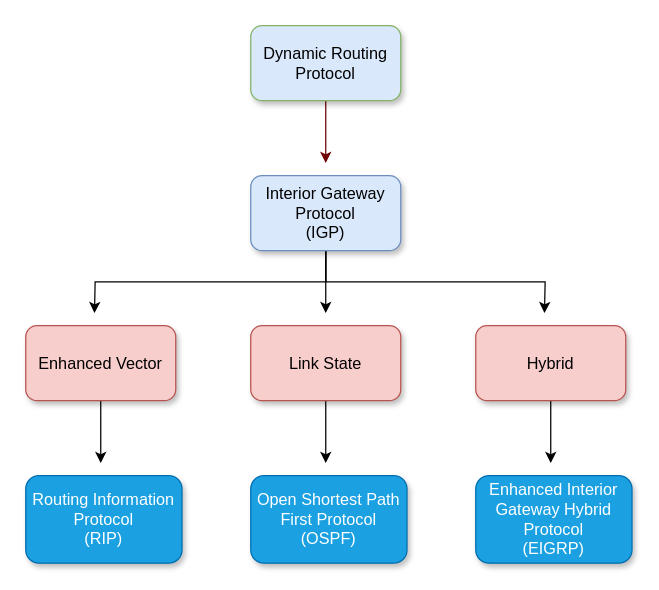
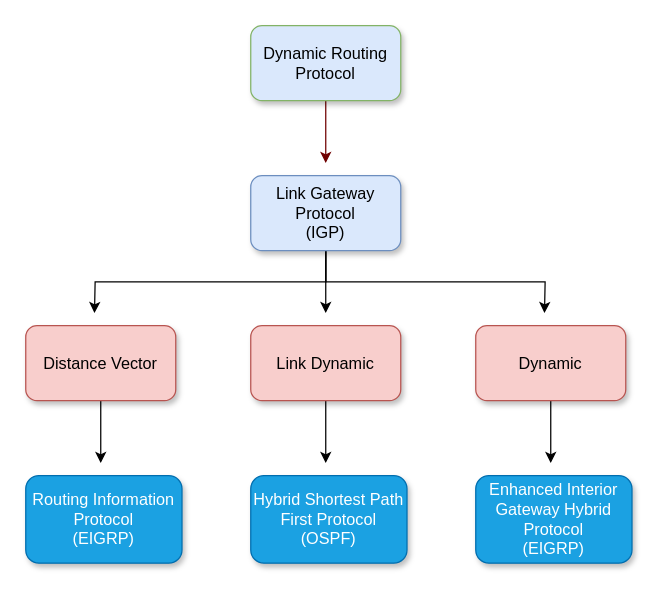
(326, 213) -> (326, 213)
(101, 363) -> (101, 363)
(326, 363) -> (326, 363)
(551, 363) -> (551, 363)
(104, 519) -> (104, 519)
(329, 519) -> (329, 519)
